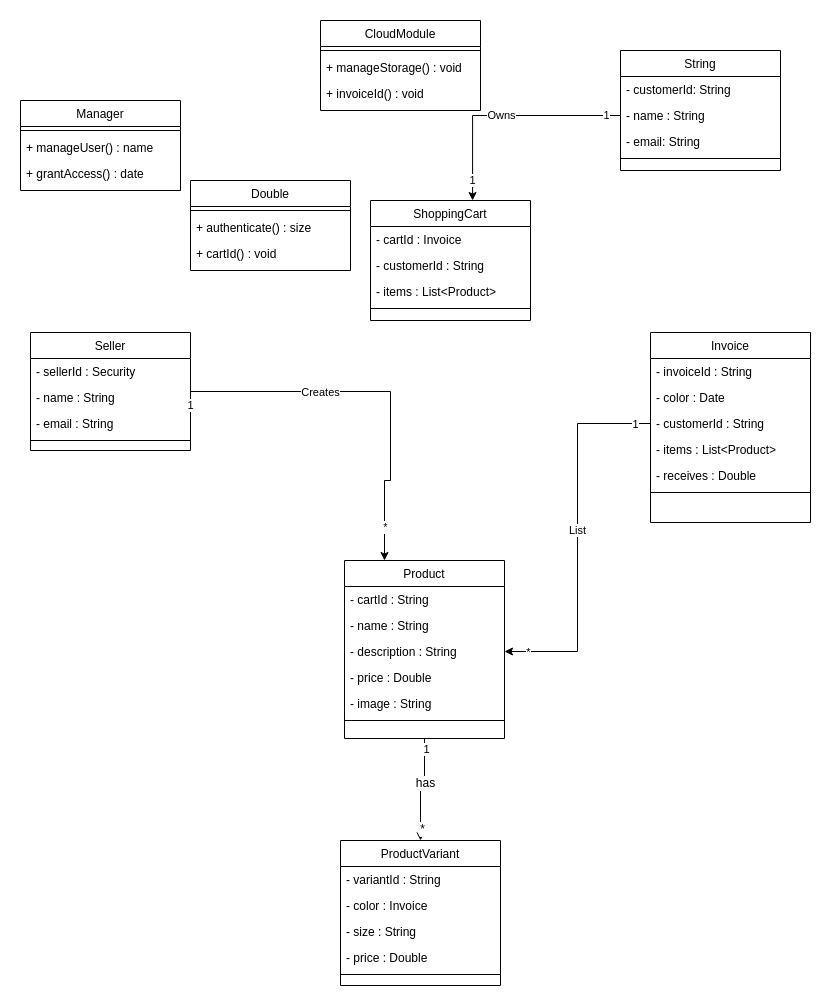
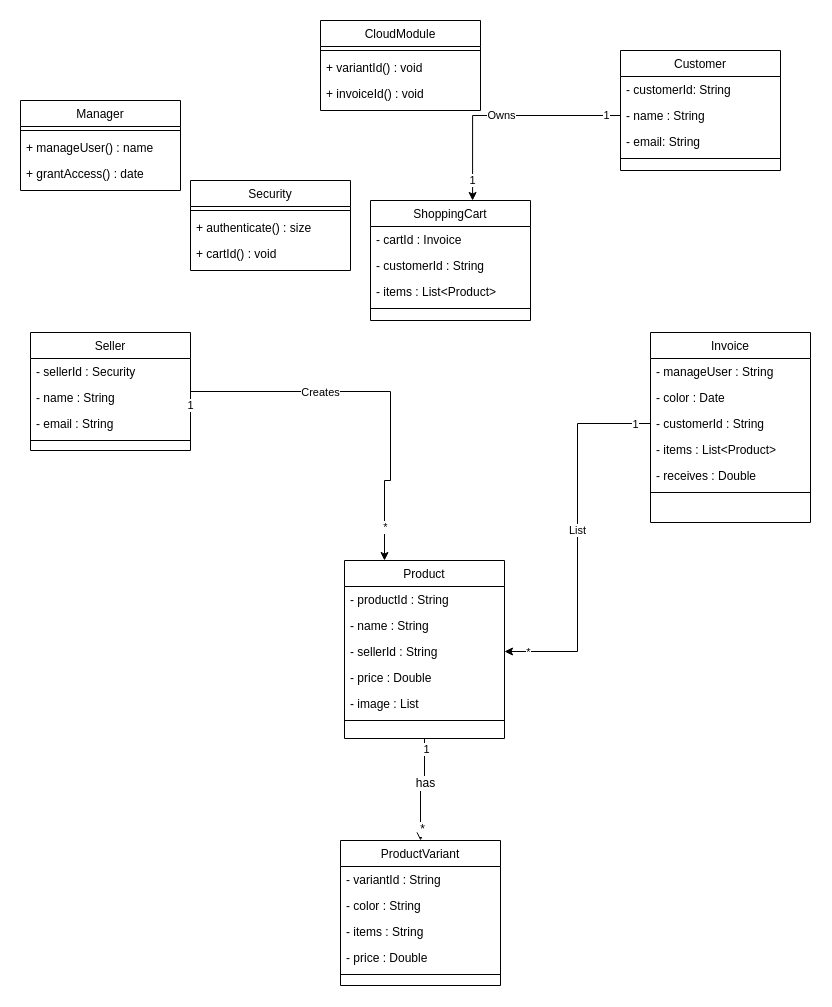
(700, 64) -> (700, 64)
(399, 68) -> (384, 68)
(270, 194) -> (270, 194)
(712, 372) -> (719, 372)
(399, 600) -> (409, 600)
(413, 652) -> (403, 652)
(394, 704) -> (388, 704)
(394, 906) -> (390, 906)
(387, 932) -> (390, 932)
